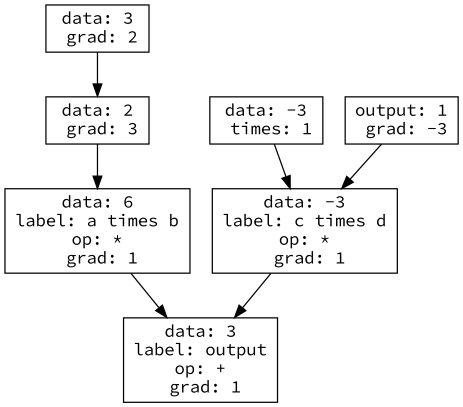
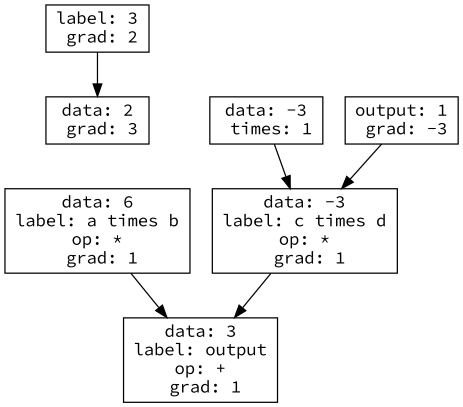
(97, 29) -> (97, 29)
(97, 160) -> none
